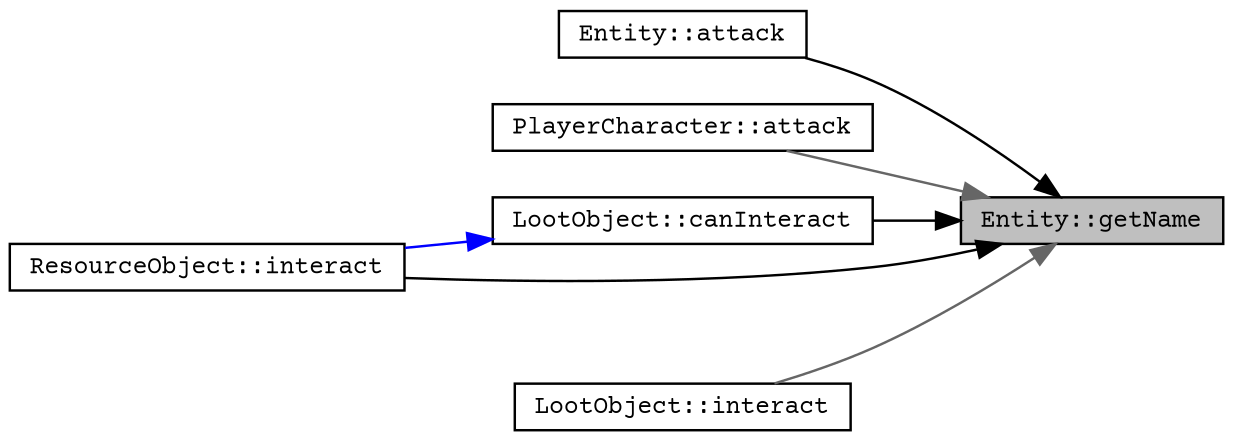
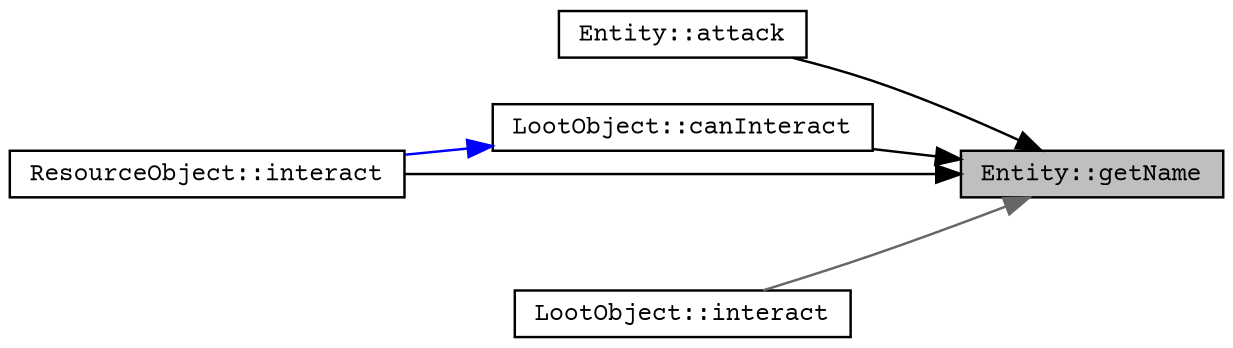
(683, 127) -> none
